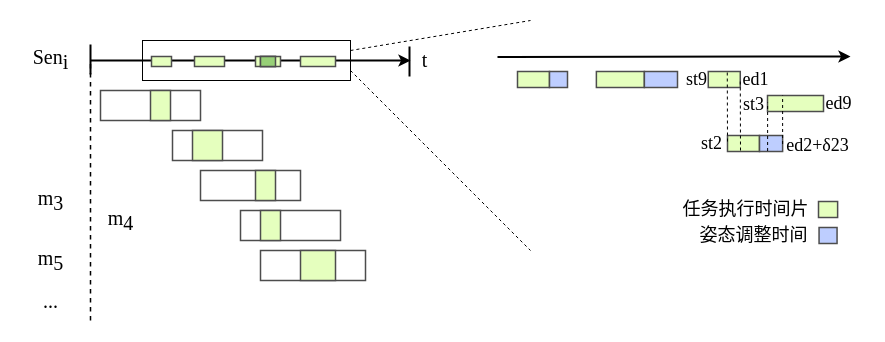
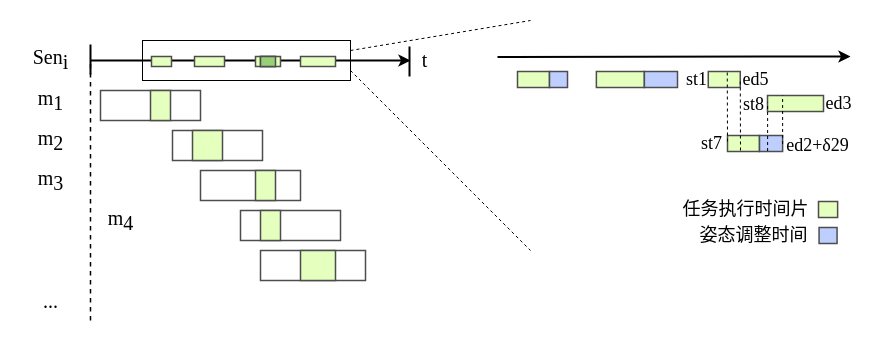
(697, 80) -> (697, 80)
(756, 80) -> (756, 80)
none -> (51, 101)
(839, 104) -> (839, 104)
(754, 105) -> (754, 105)
none -> (51, 141)
(712, 144) -> (712, 144)
(818, 146) -> (818, 146)
(51, 201) -> (51, 181)
(51, 261) -> none
